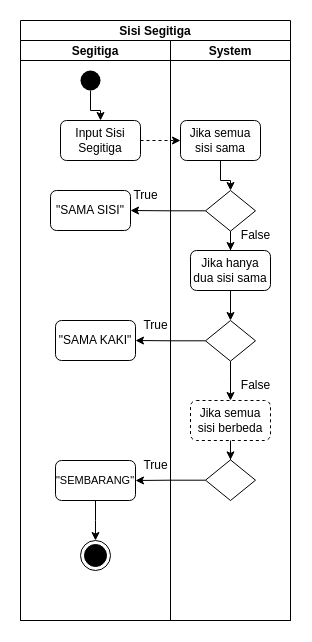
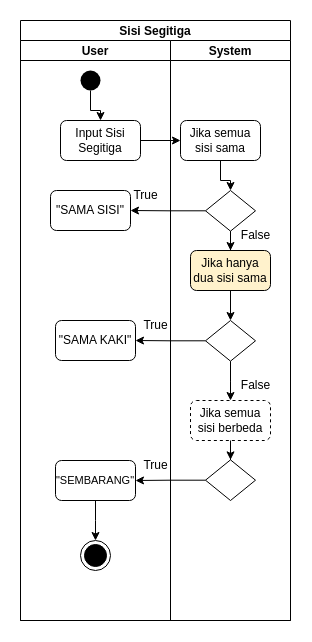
(95, 51) -> (95, 51)
(155, 141) -> (155, 141)
(231, 271) -> (231, 271)
